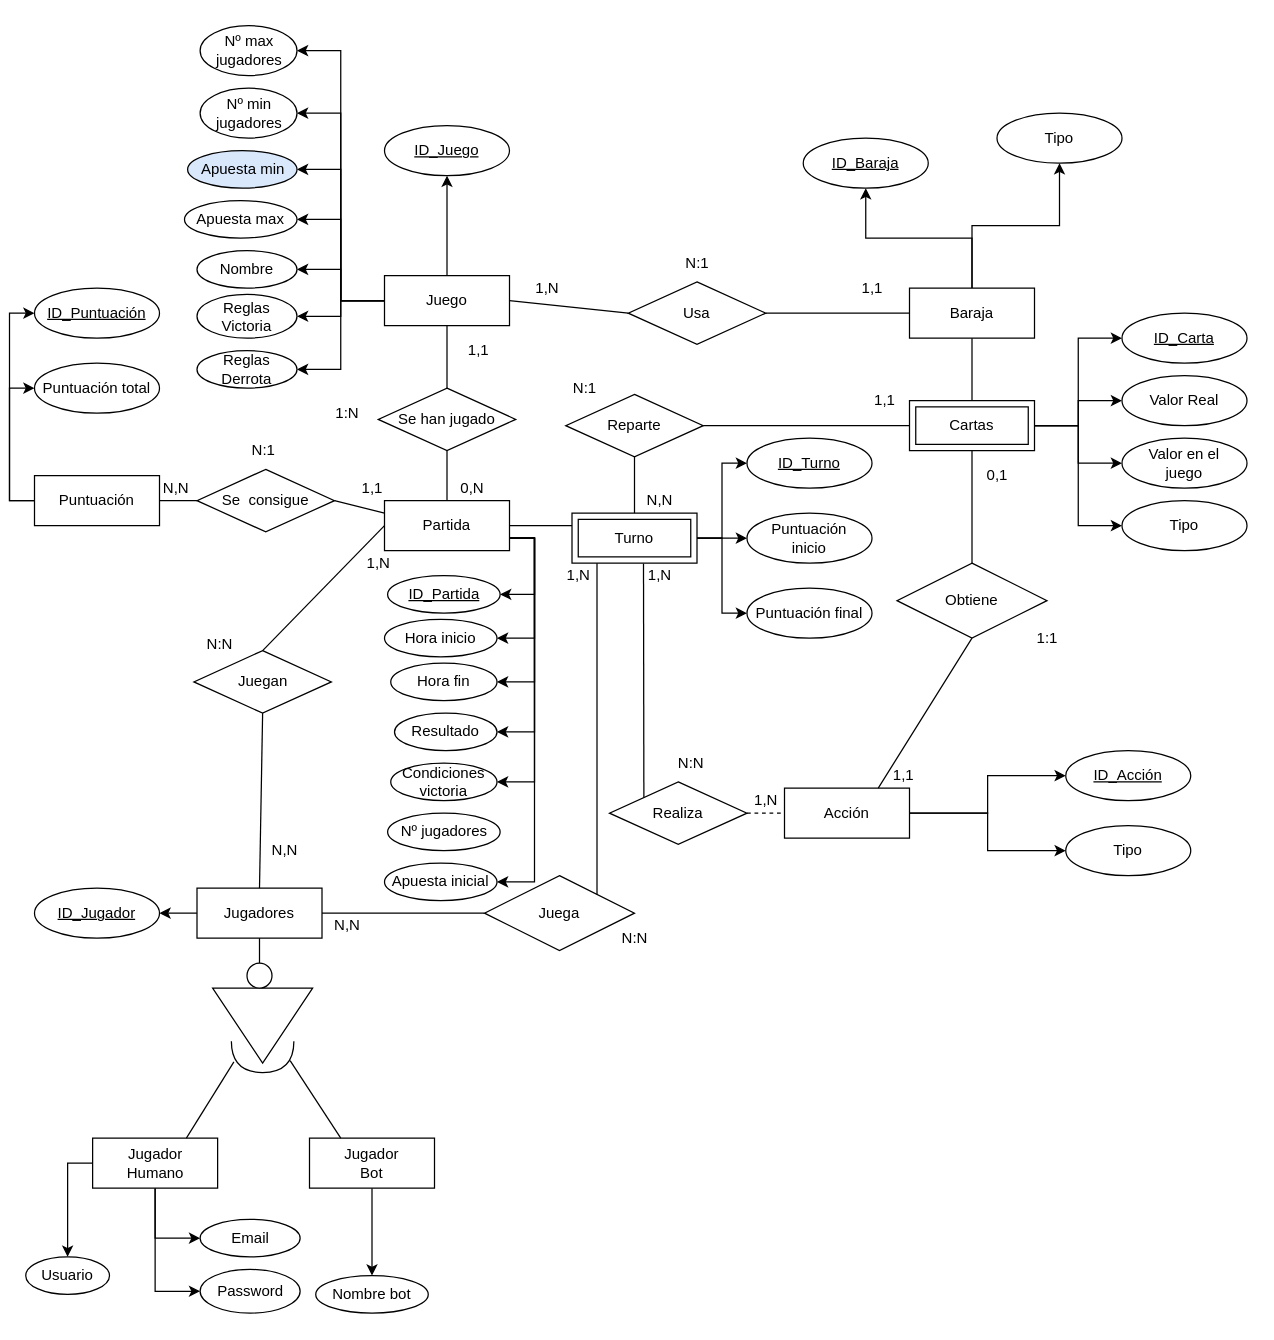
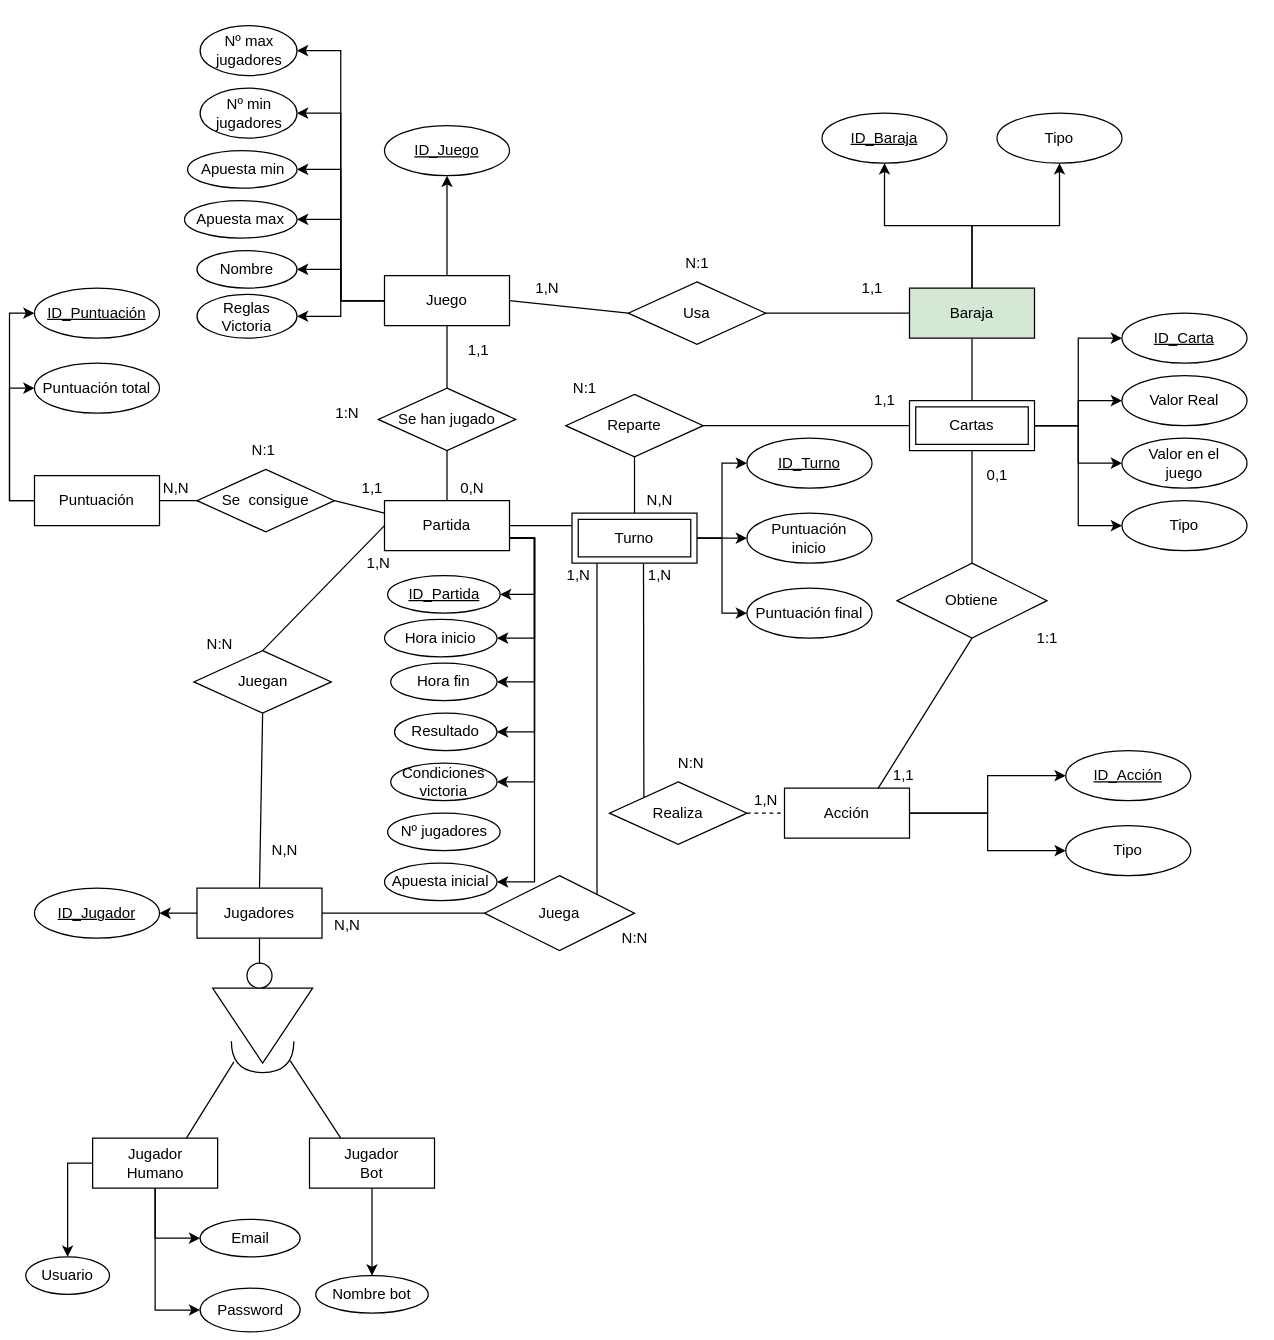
(866, 163) -> (884, 138)
(242, 169) -> (242, 169)
(972, 313) -> (972, 313)
(341, 360) -> none
(247, 369) -> none
(250, 1291) -> (250, 1310)
